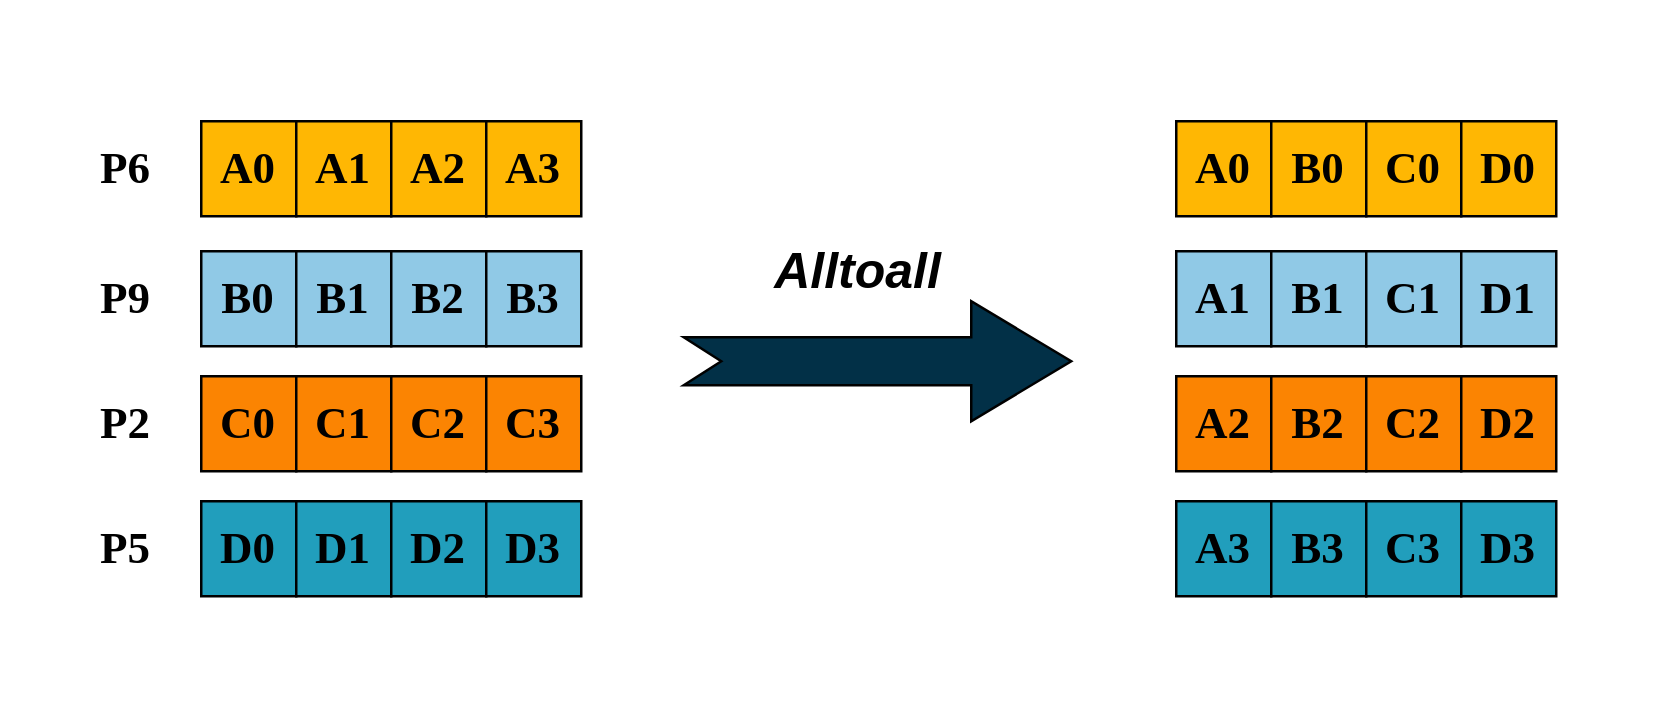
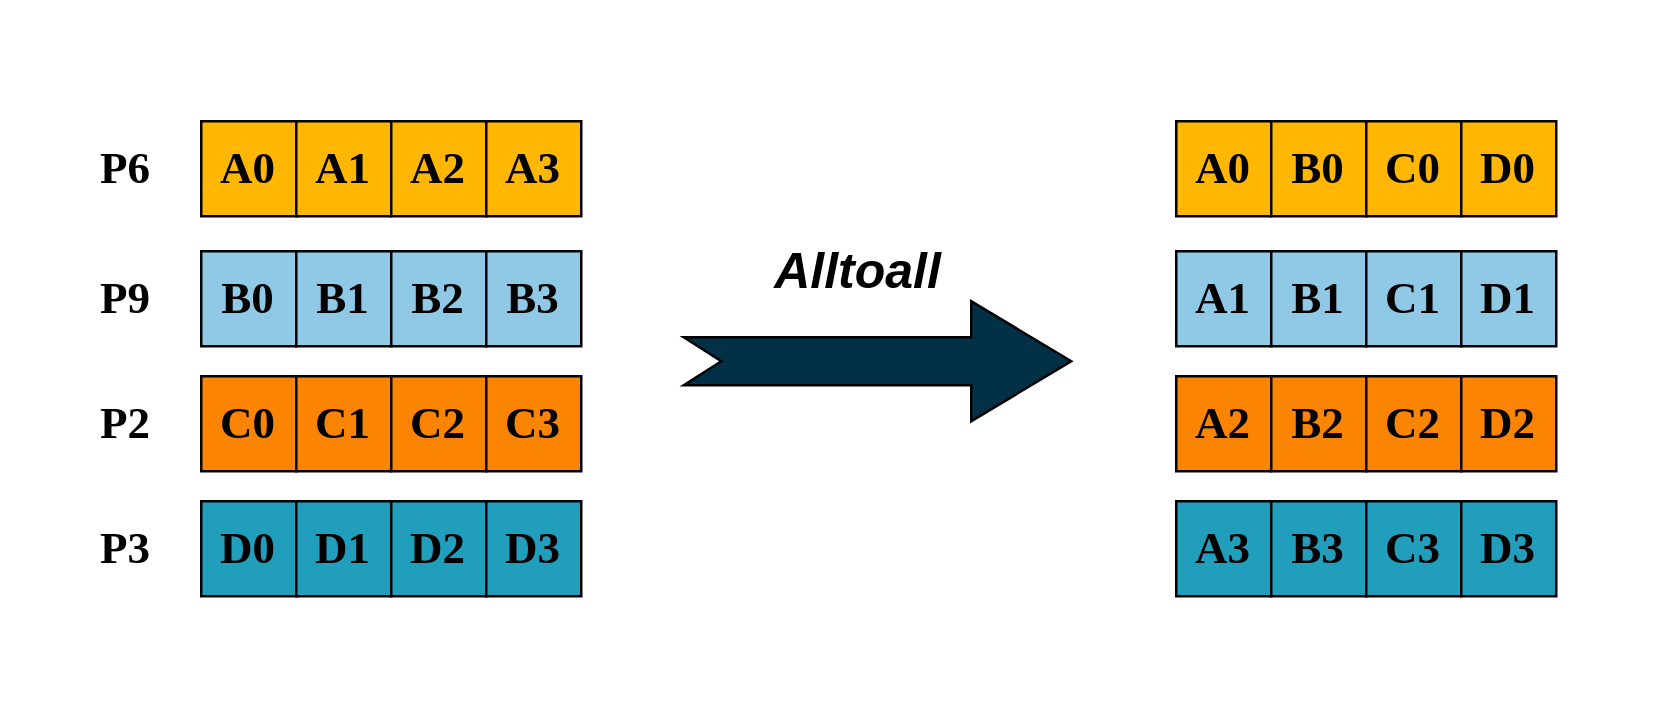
(126, 549) -> (126, 549)
